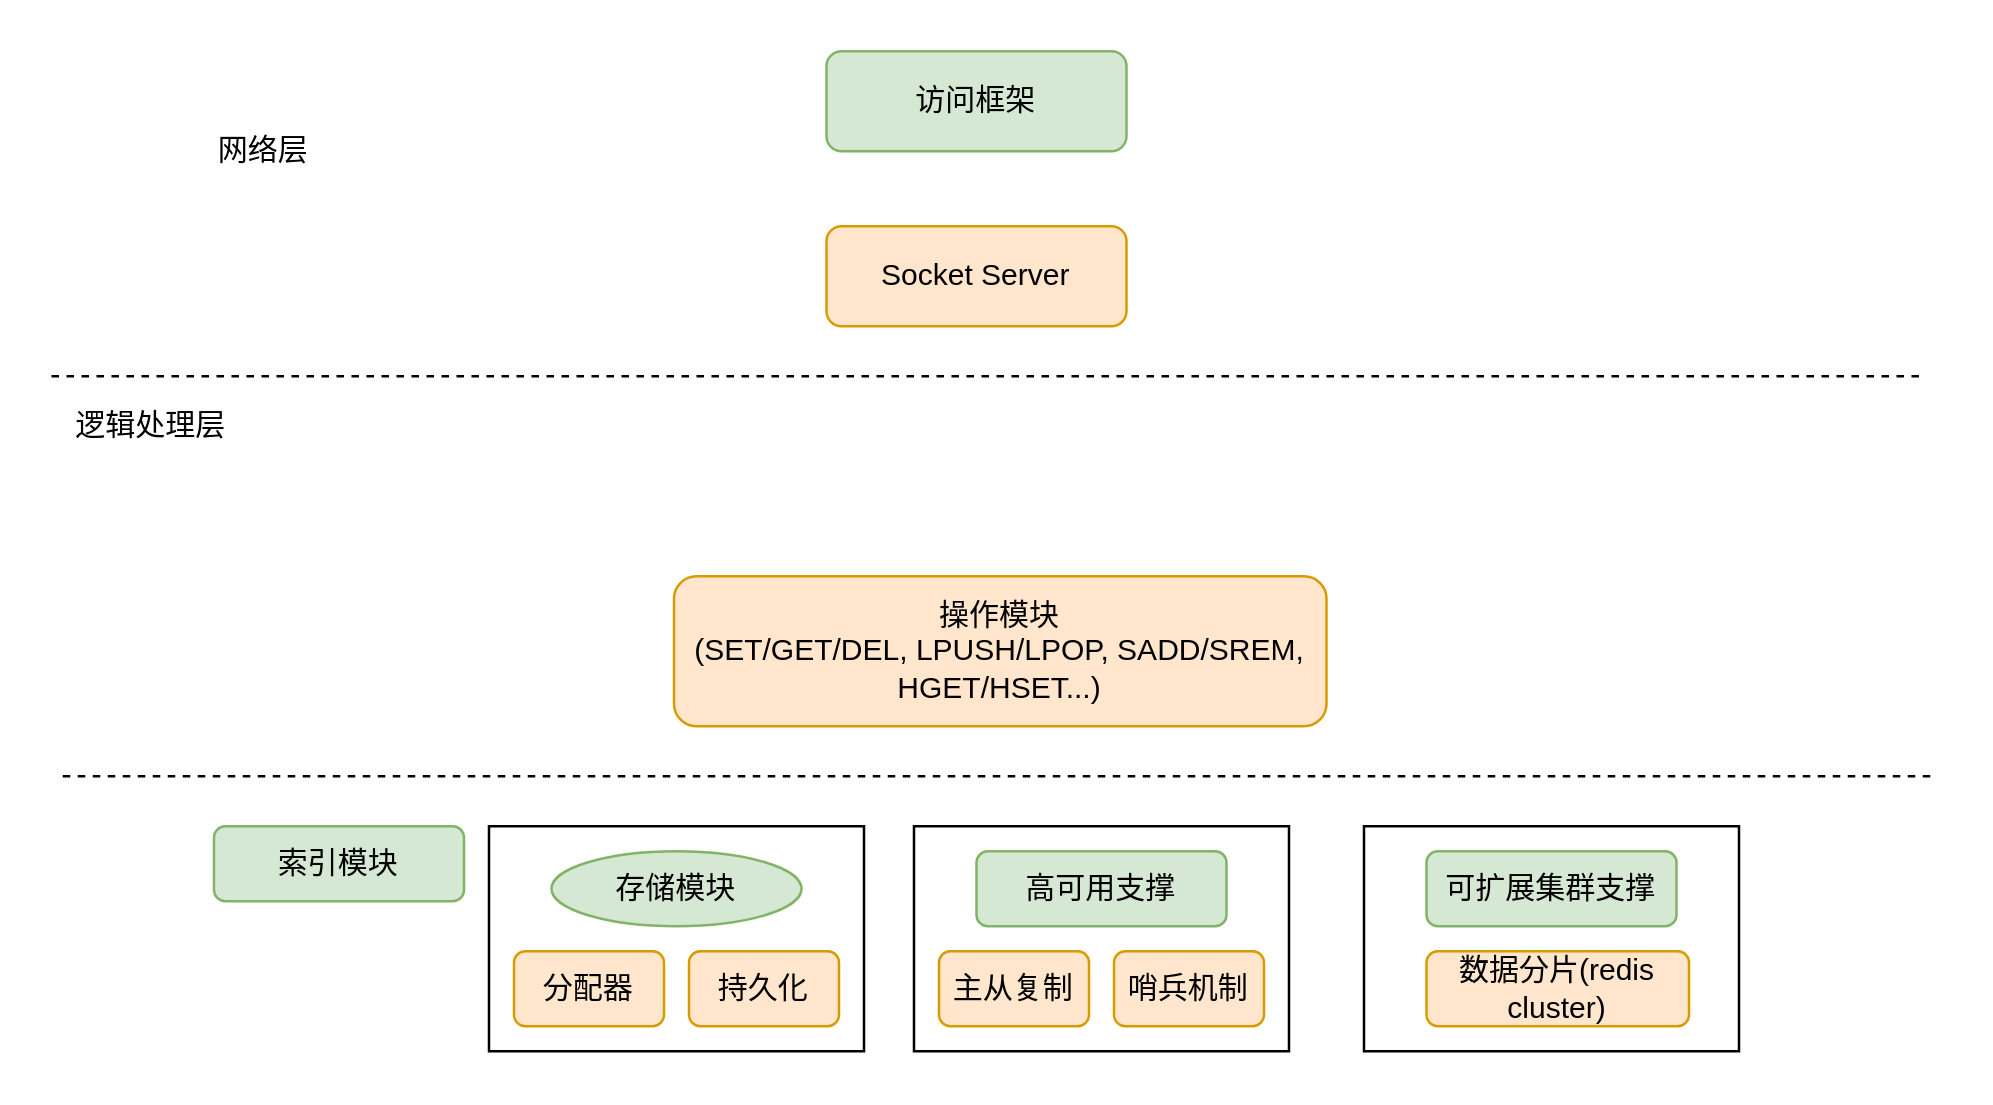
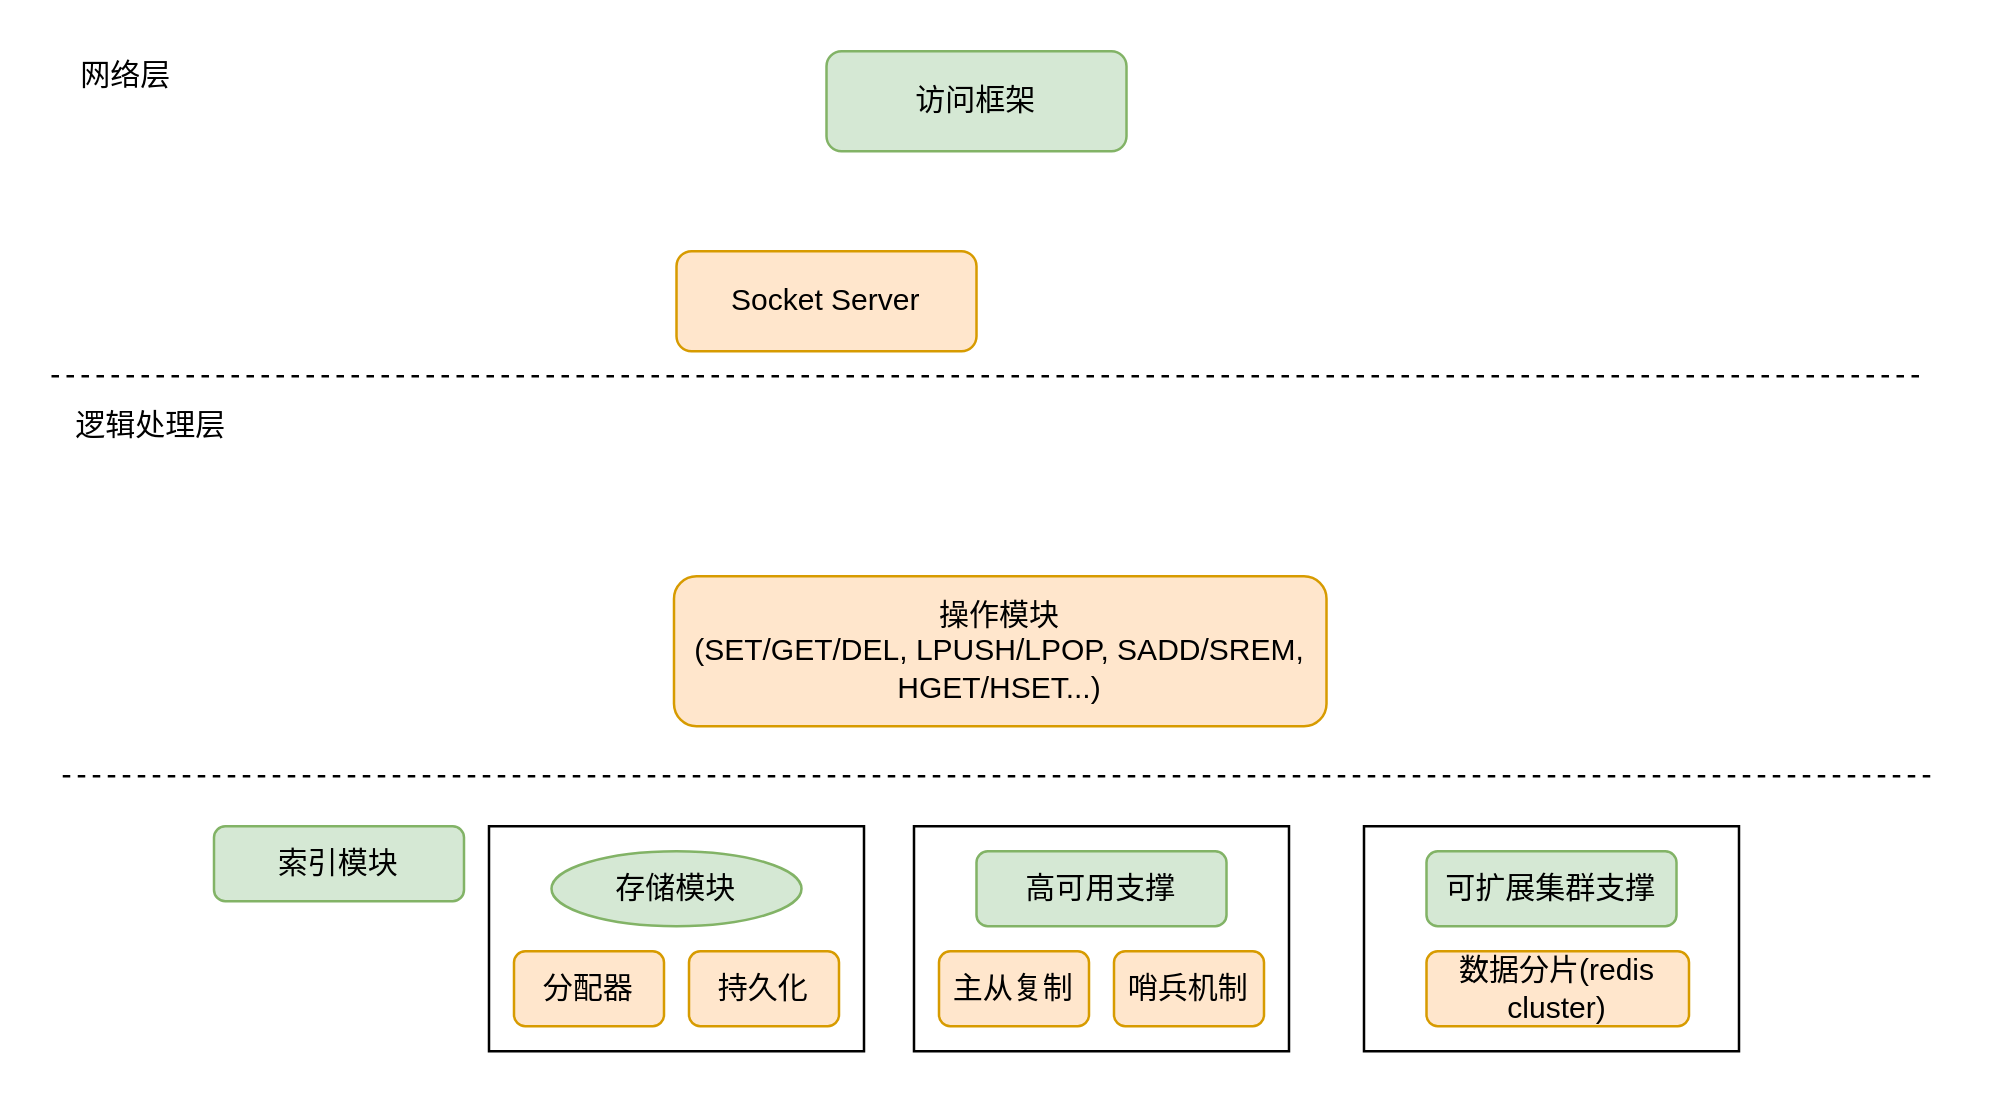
(264, 151) -> (126, 76)
(976, 276) -> (826, 301)
